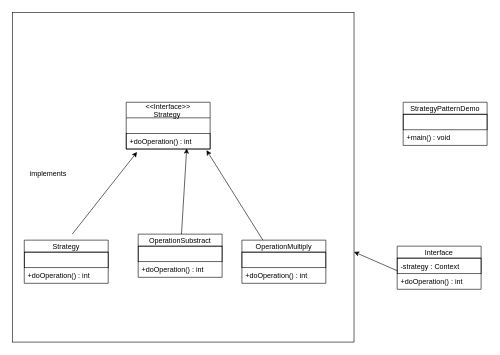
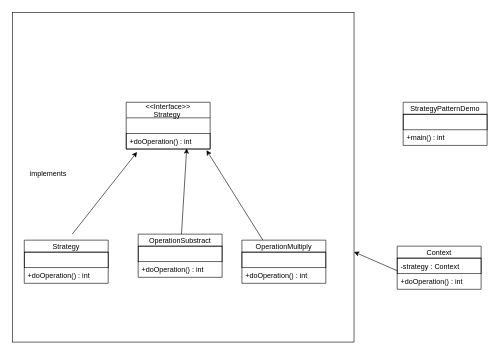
(430, 138) -> (428, 138)
(439, 253) -> (439, 253)
